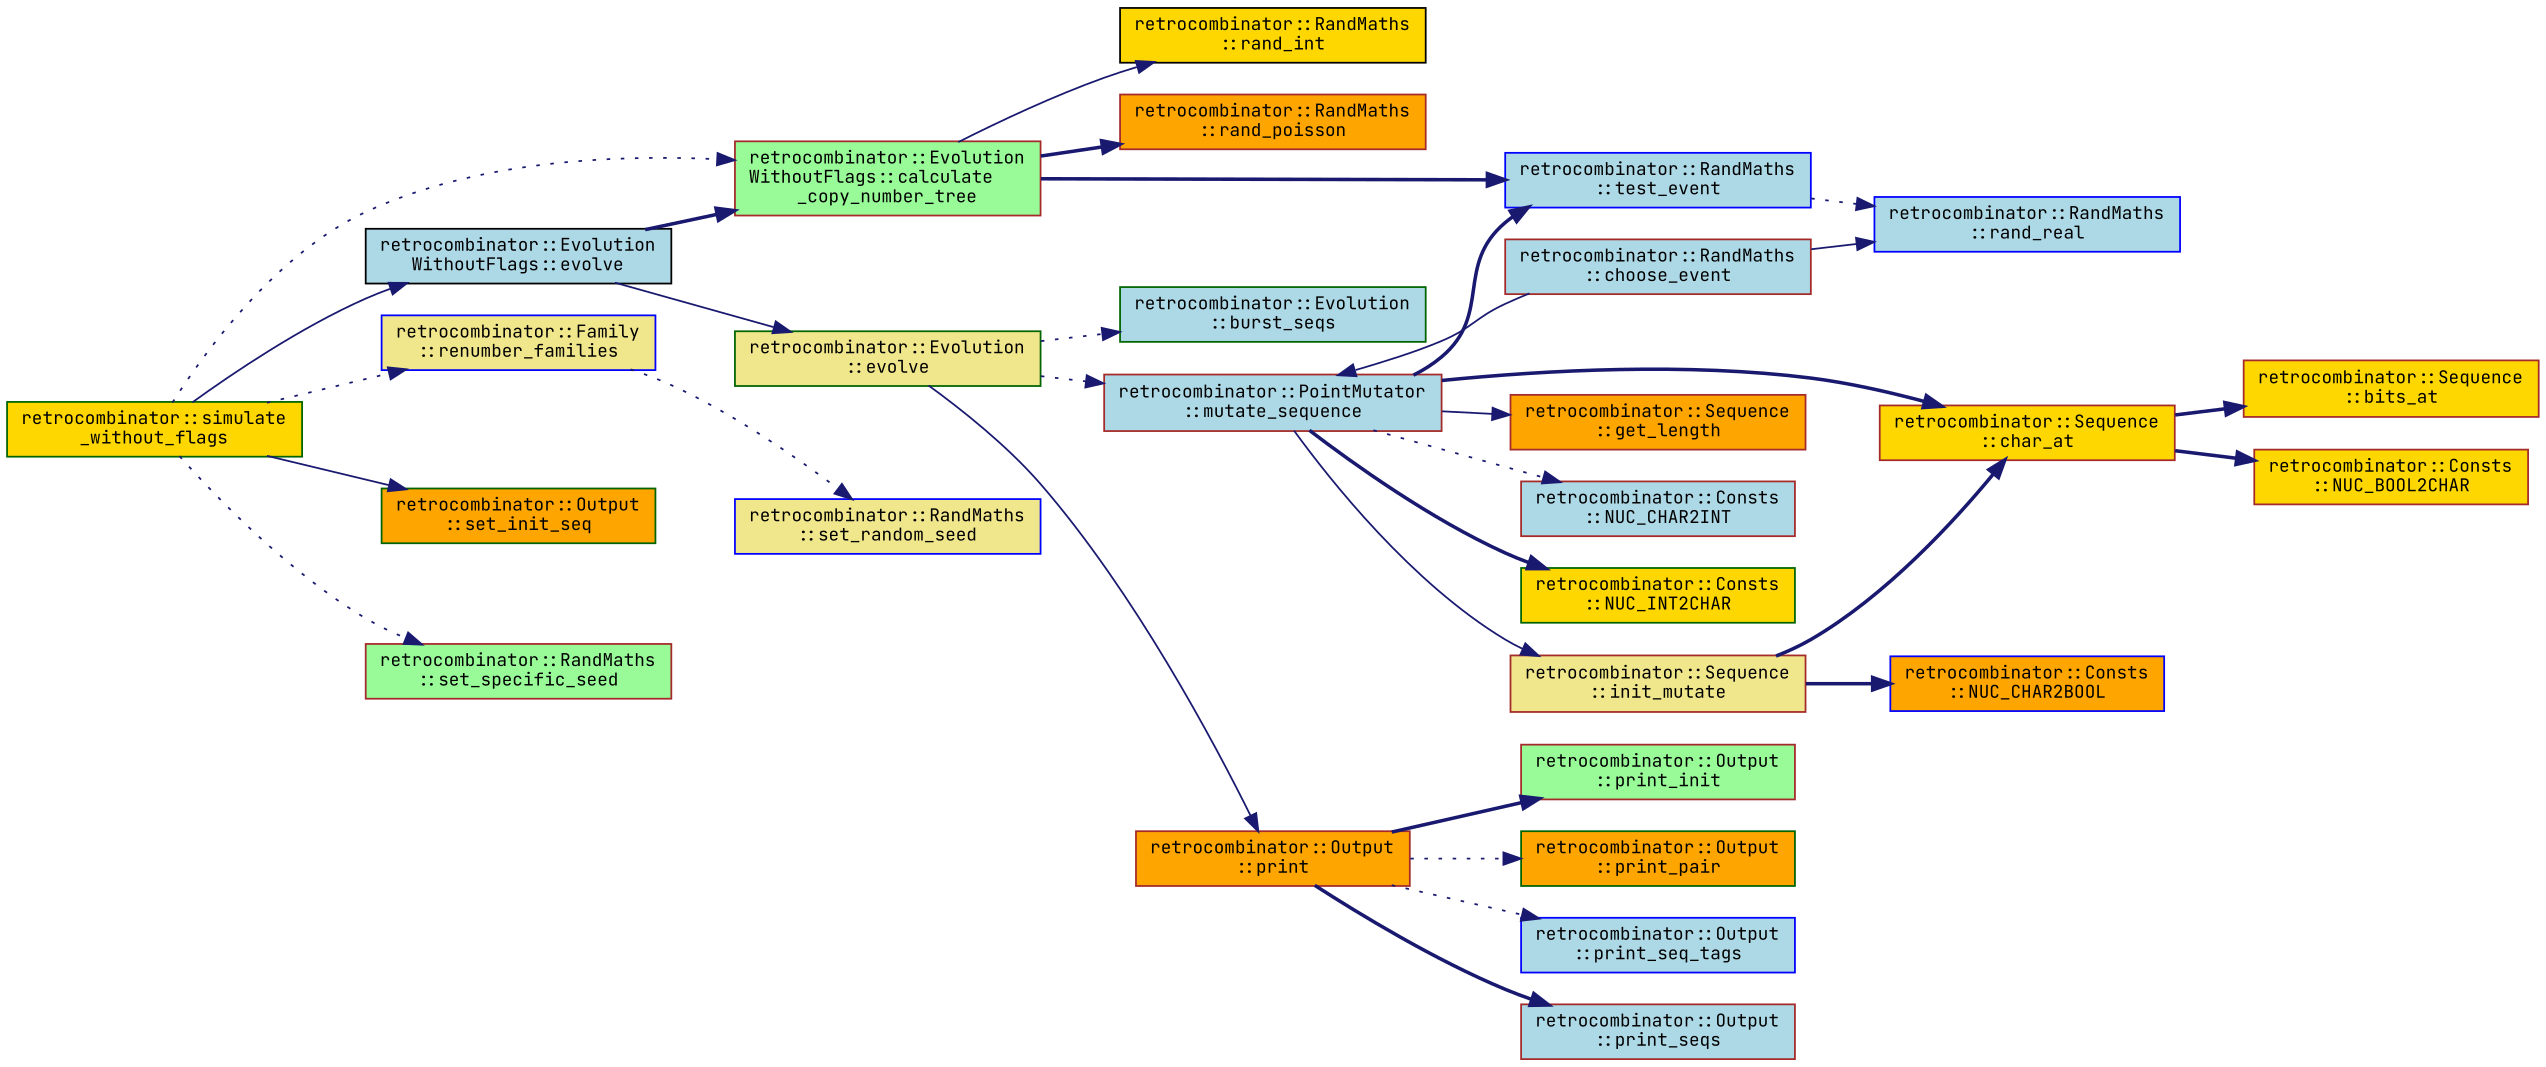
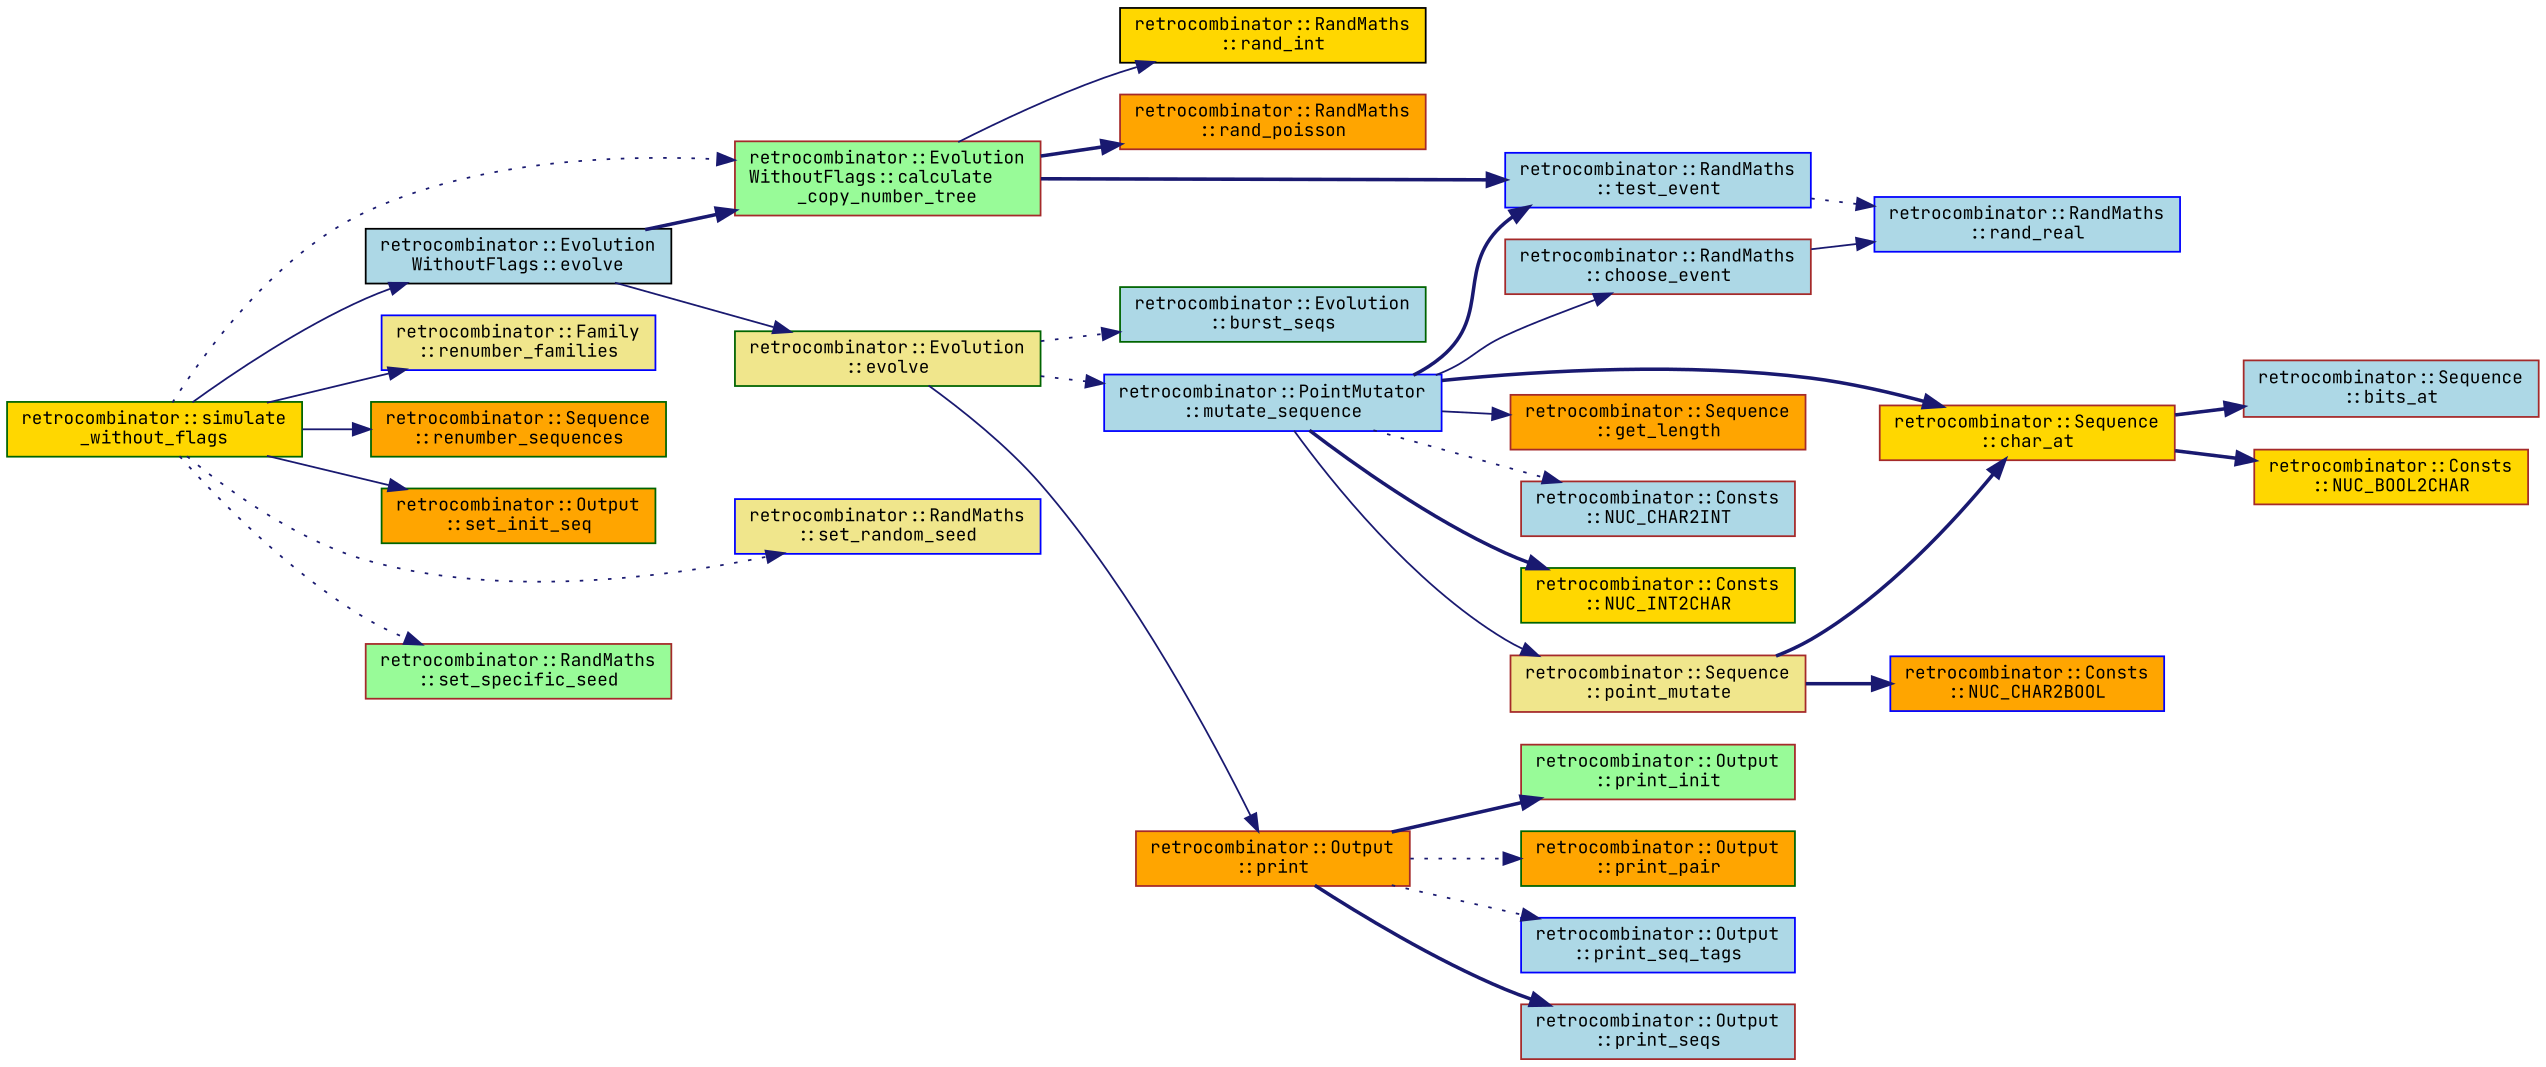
(1441, 341) -> (1513, 332)
(328, 388) -> (328, 388)
(2391, 389) -> (2391, 389)
(1273, 403) -> (1273, 403)
(739, 421) -> (462, 578)
none -> (519, 429)
(1658, 684) -> (1658, 684)
